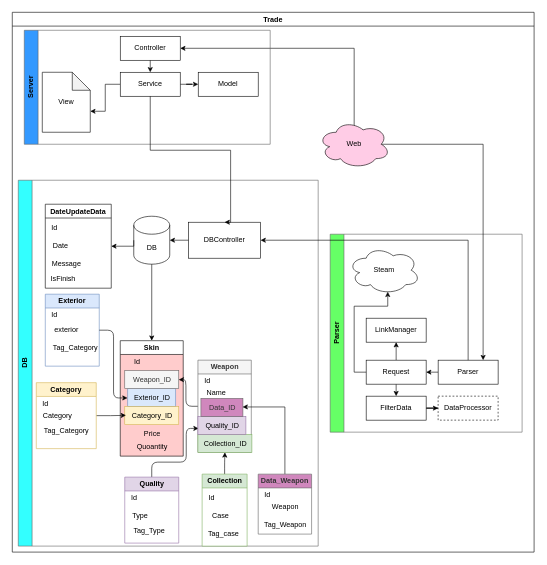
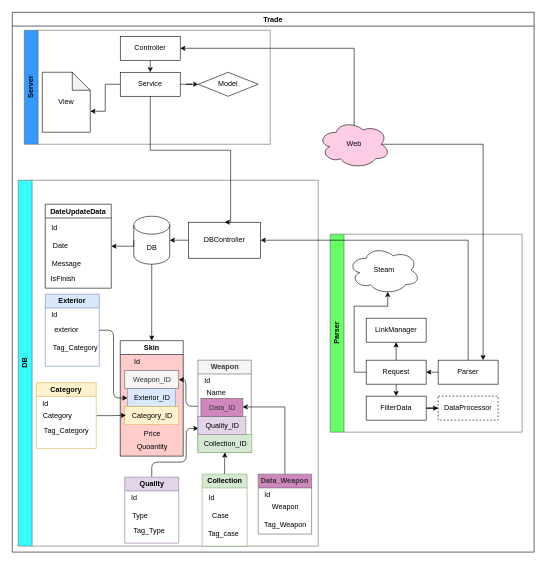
(228, 84) -> (228, 84)
